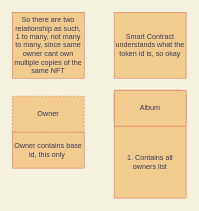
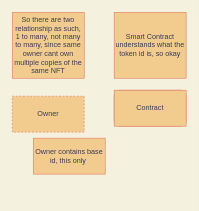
(150, 108) -> (150, 108)
(48, 150) -> (69, 156)
(150, 162) -> none
